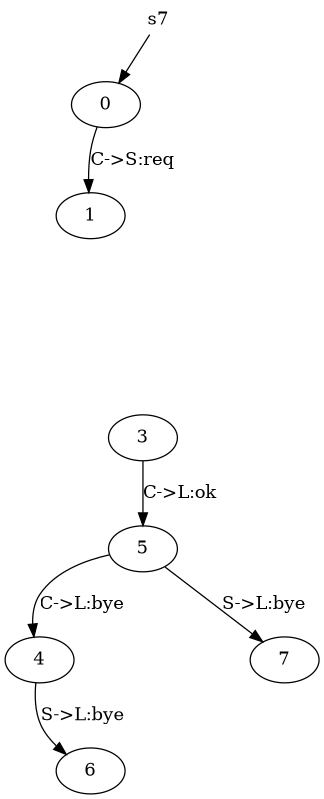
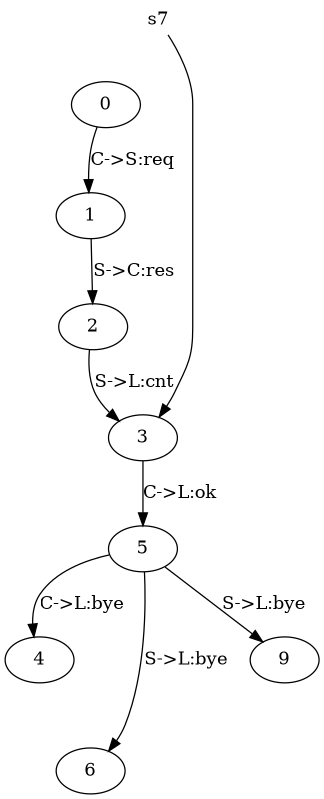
(138, 53) -> (193, 221)
none -> (93, 327)
(285, 660) -> (285, 660)
(38, 717) -> (141, 659)
